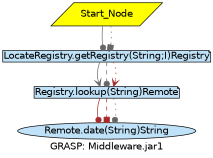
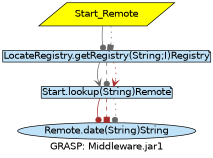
(107, 14) -> (107, 14)
(107, 92) -> (107, 92)
